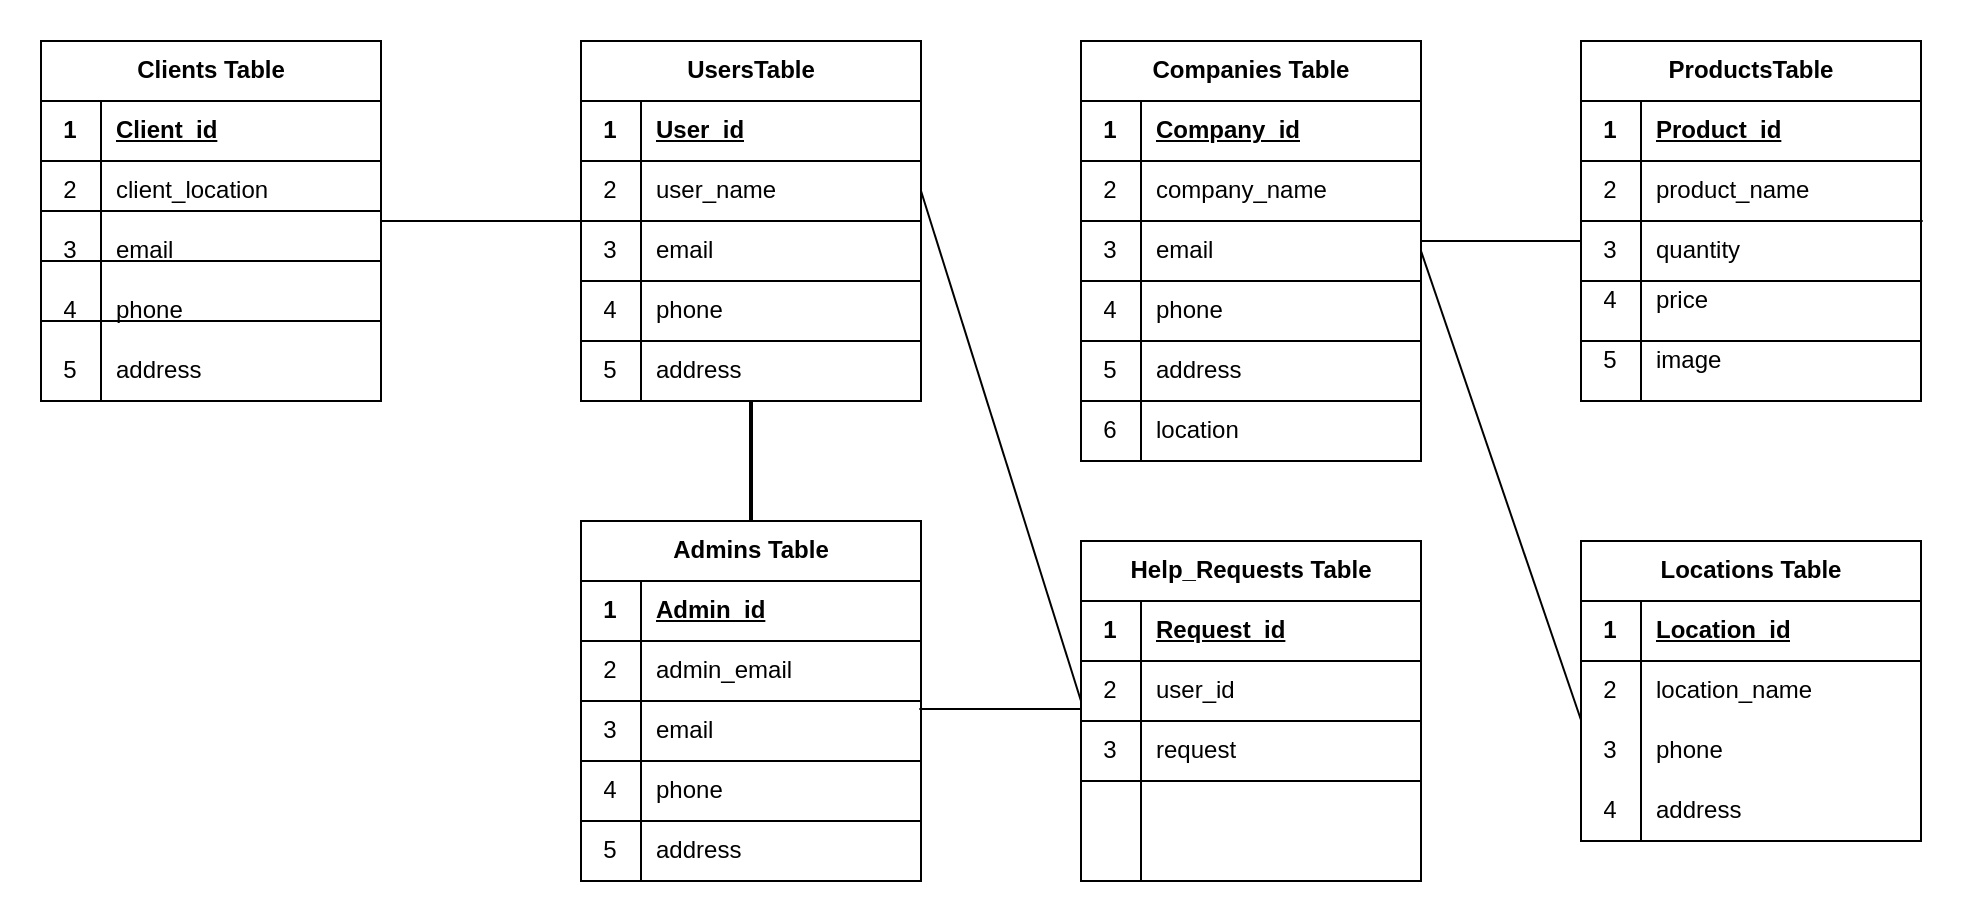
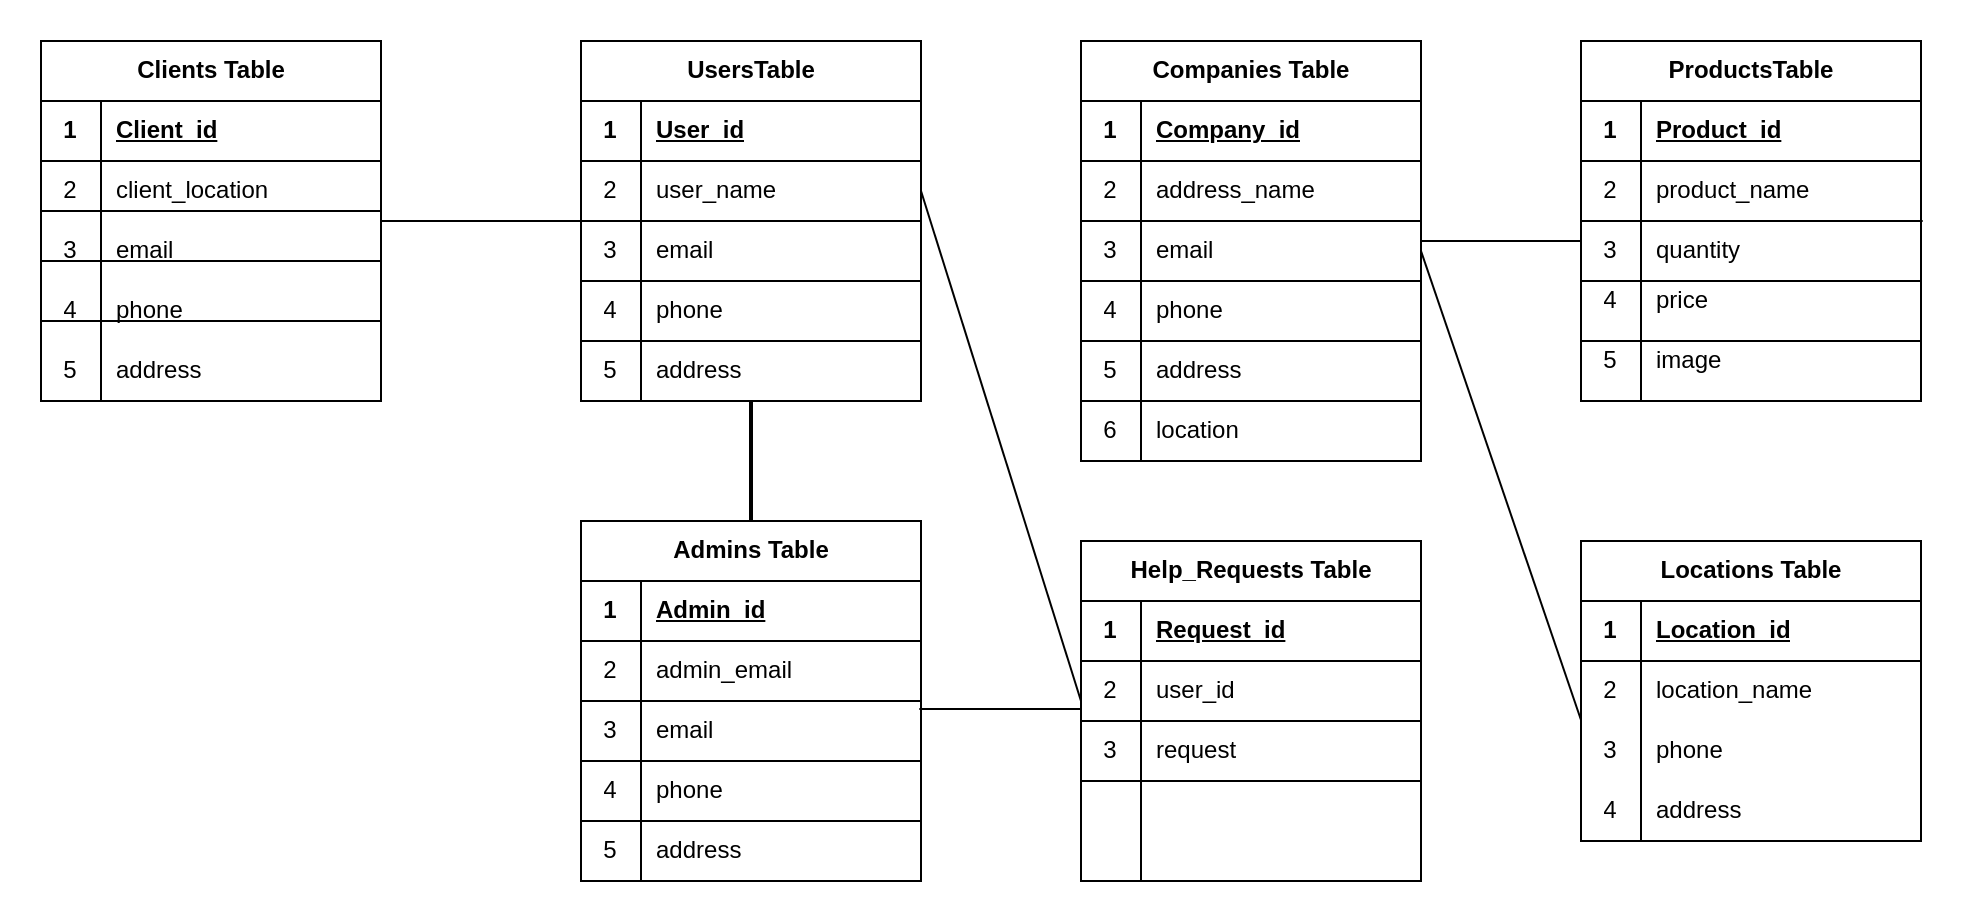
(1238, 191) -> (1238, 191)
